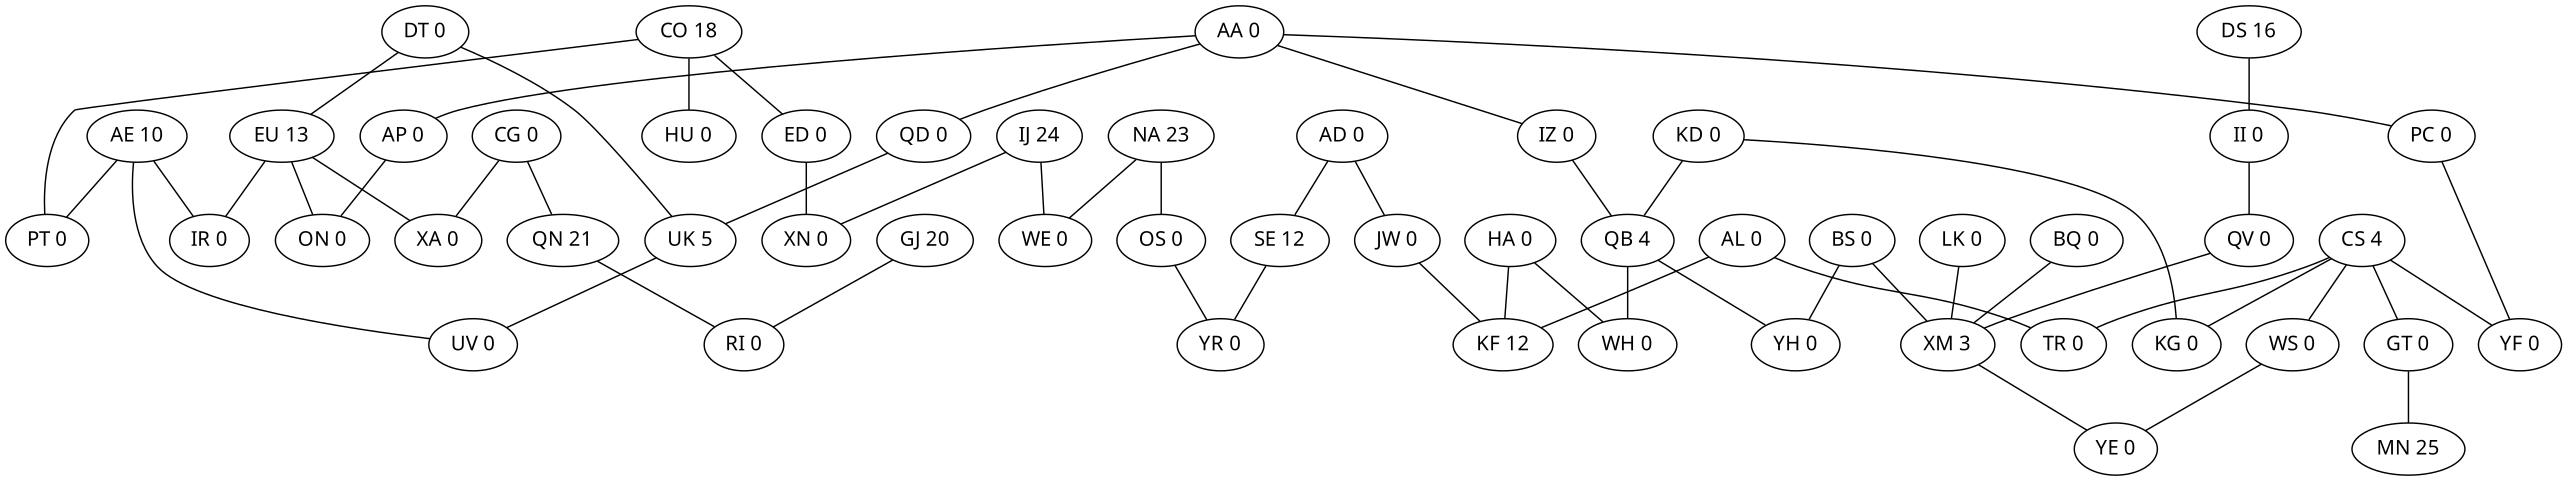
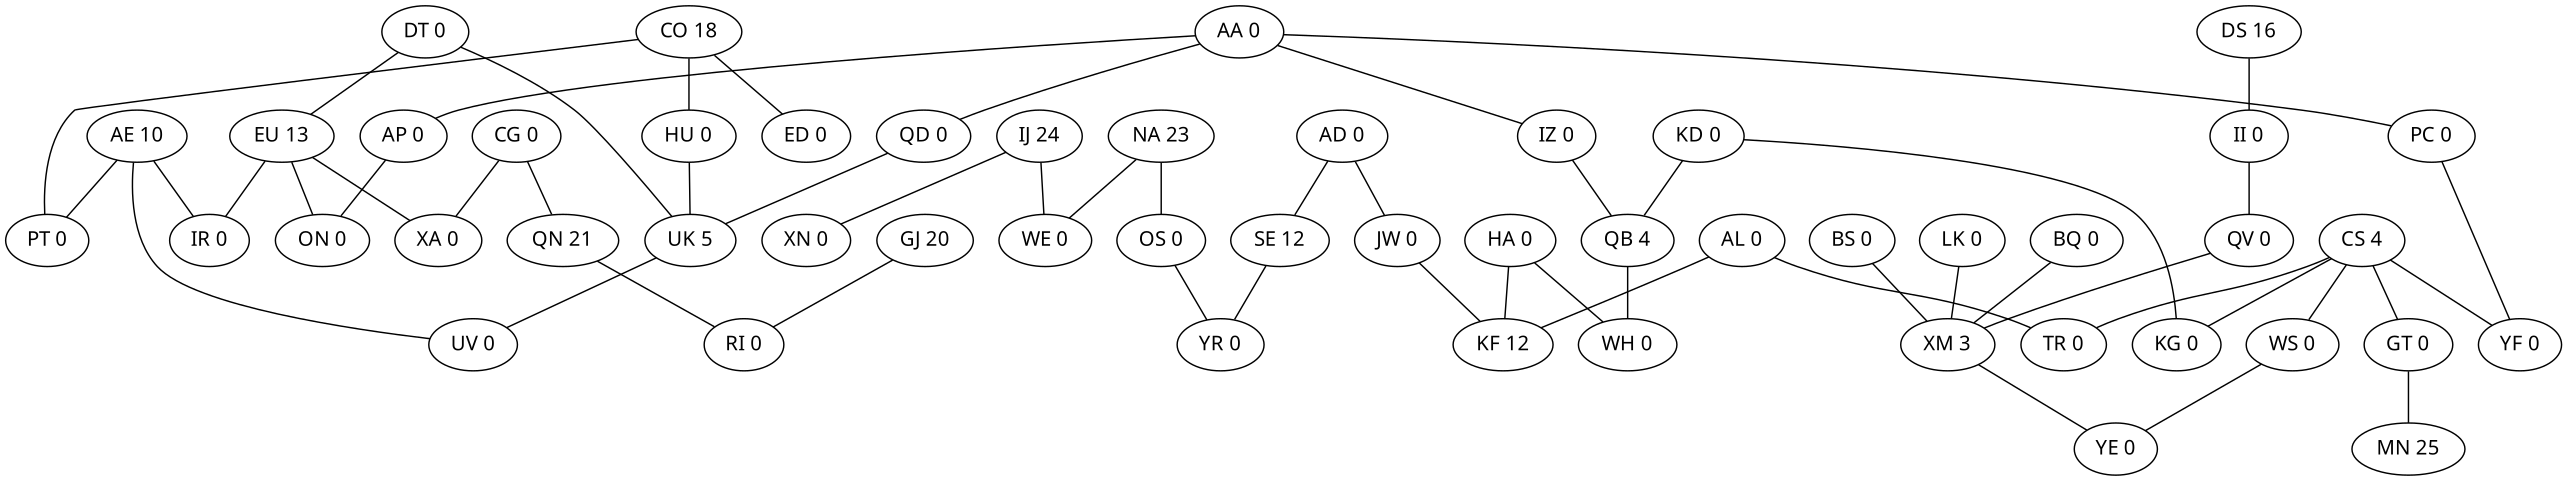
(806, 178) -> none
none -> (690, 188)
(1796, 345) -> none
